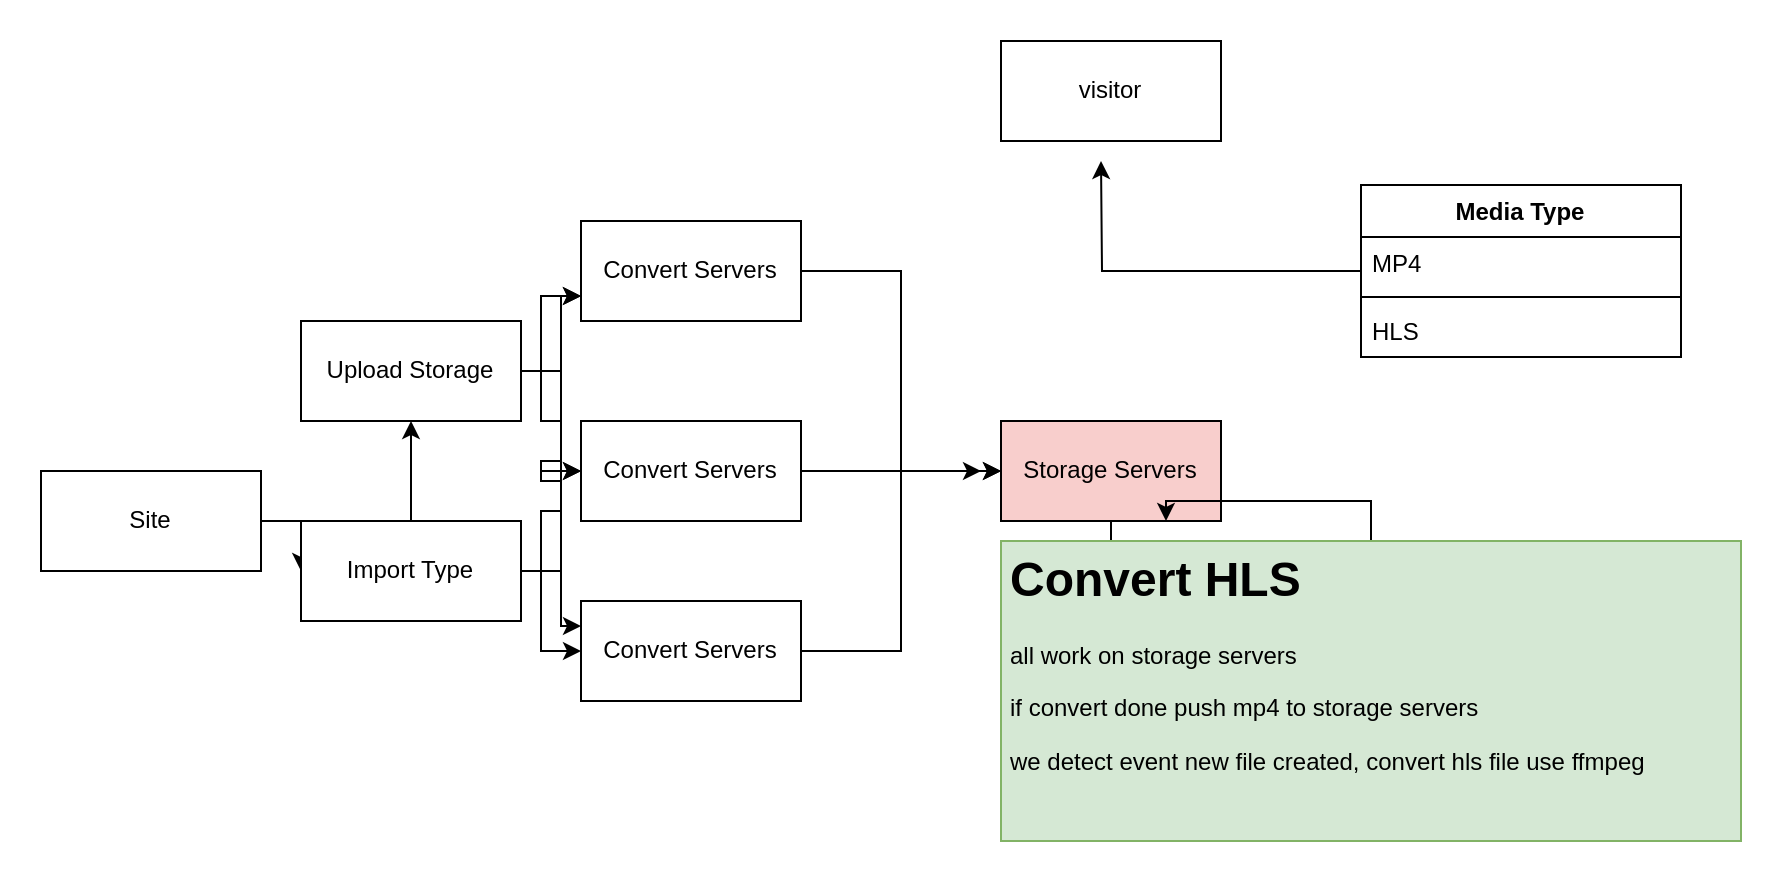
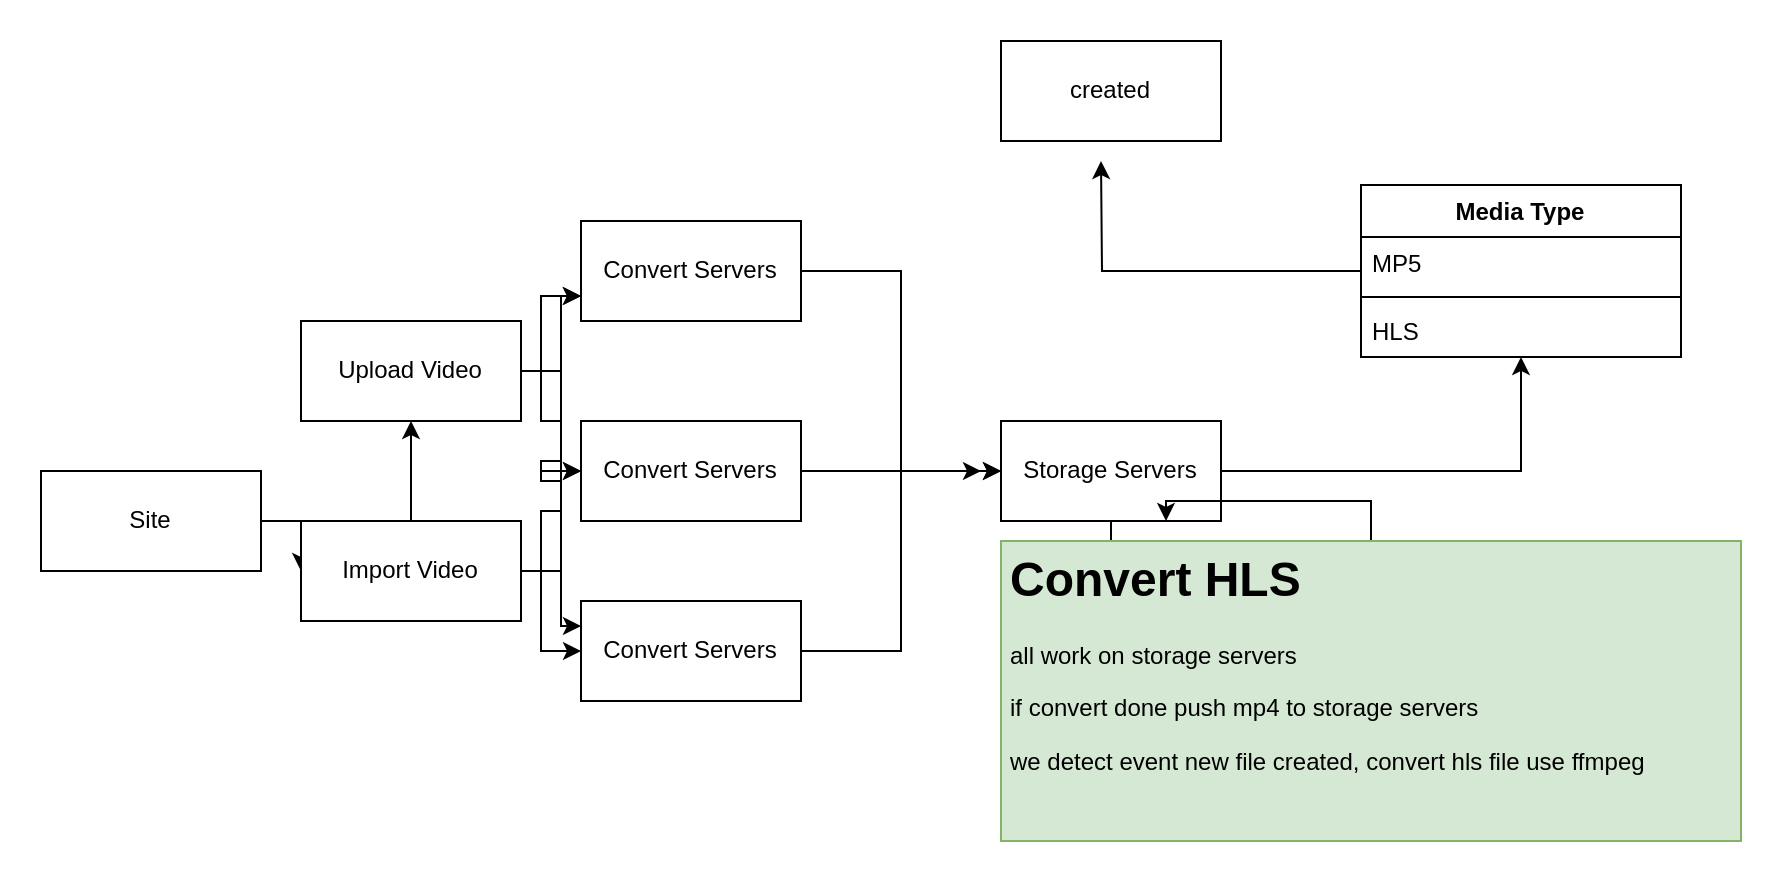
(1111, 91) -> (1111, 91)
(1393, 265) -> (1393, 265)
(411, 371) -> (411, 371)
(1111, 471) -> (1111, 471)
none -> (1421, 471)
(411, 571) -> (411, 571)
